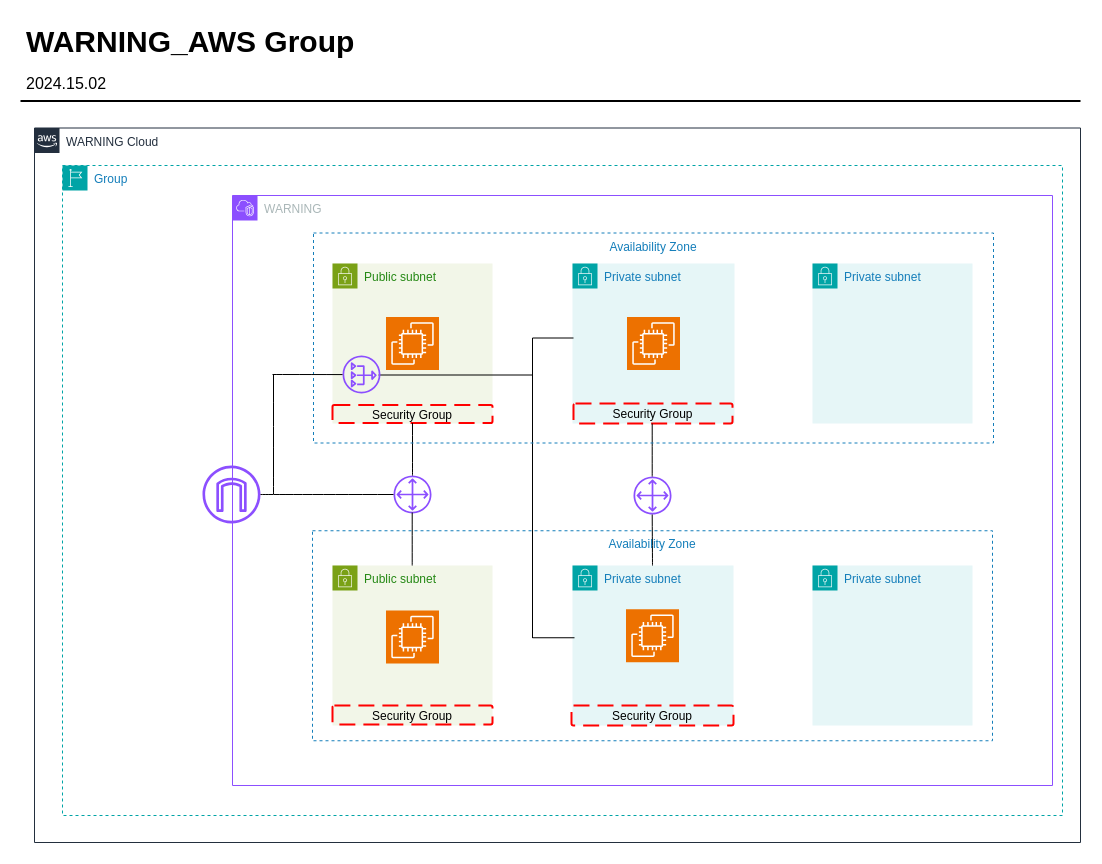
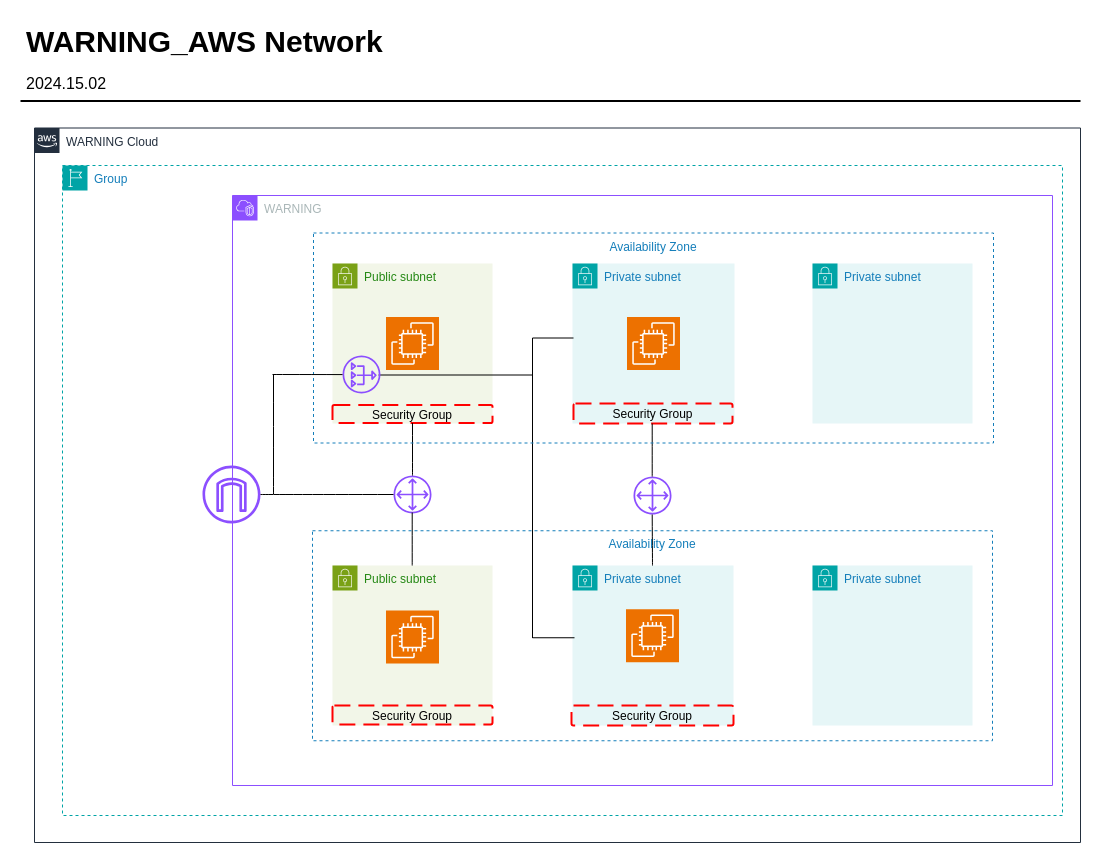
(165, 43) -> (182, 43)
